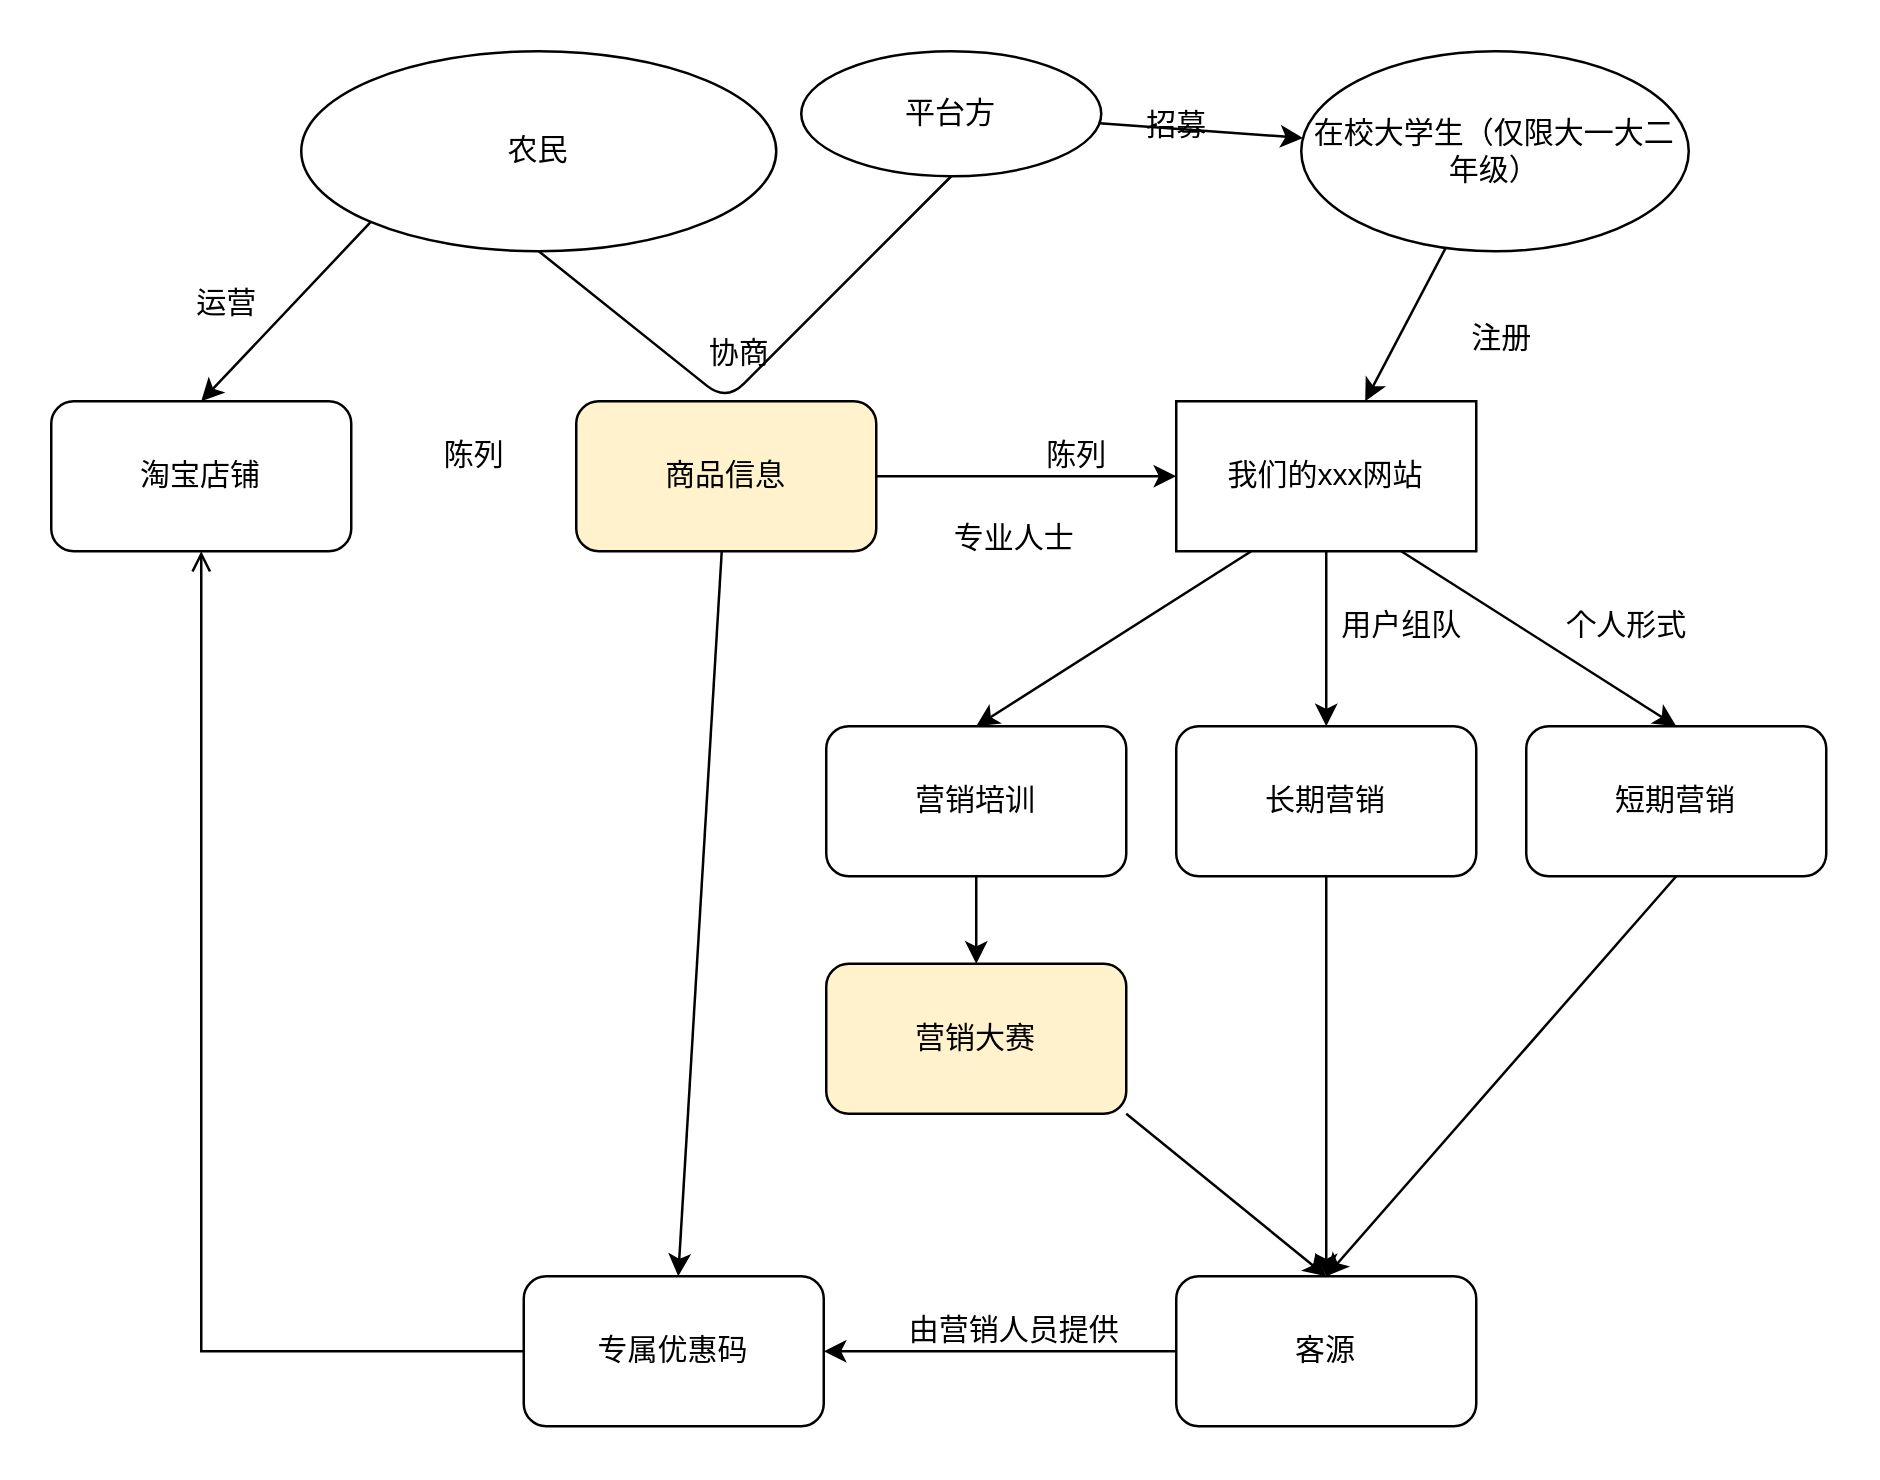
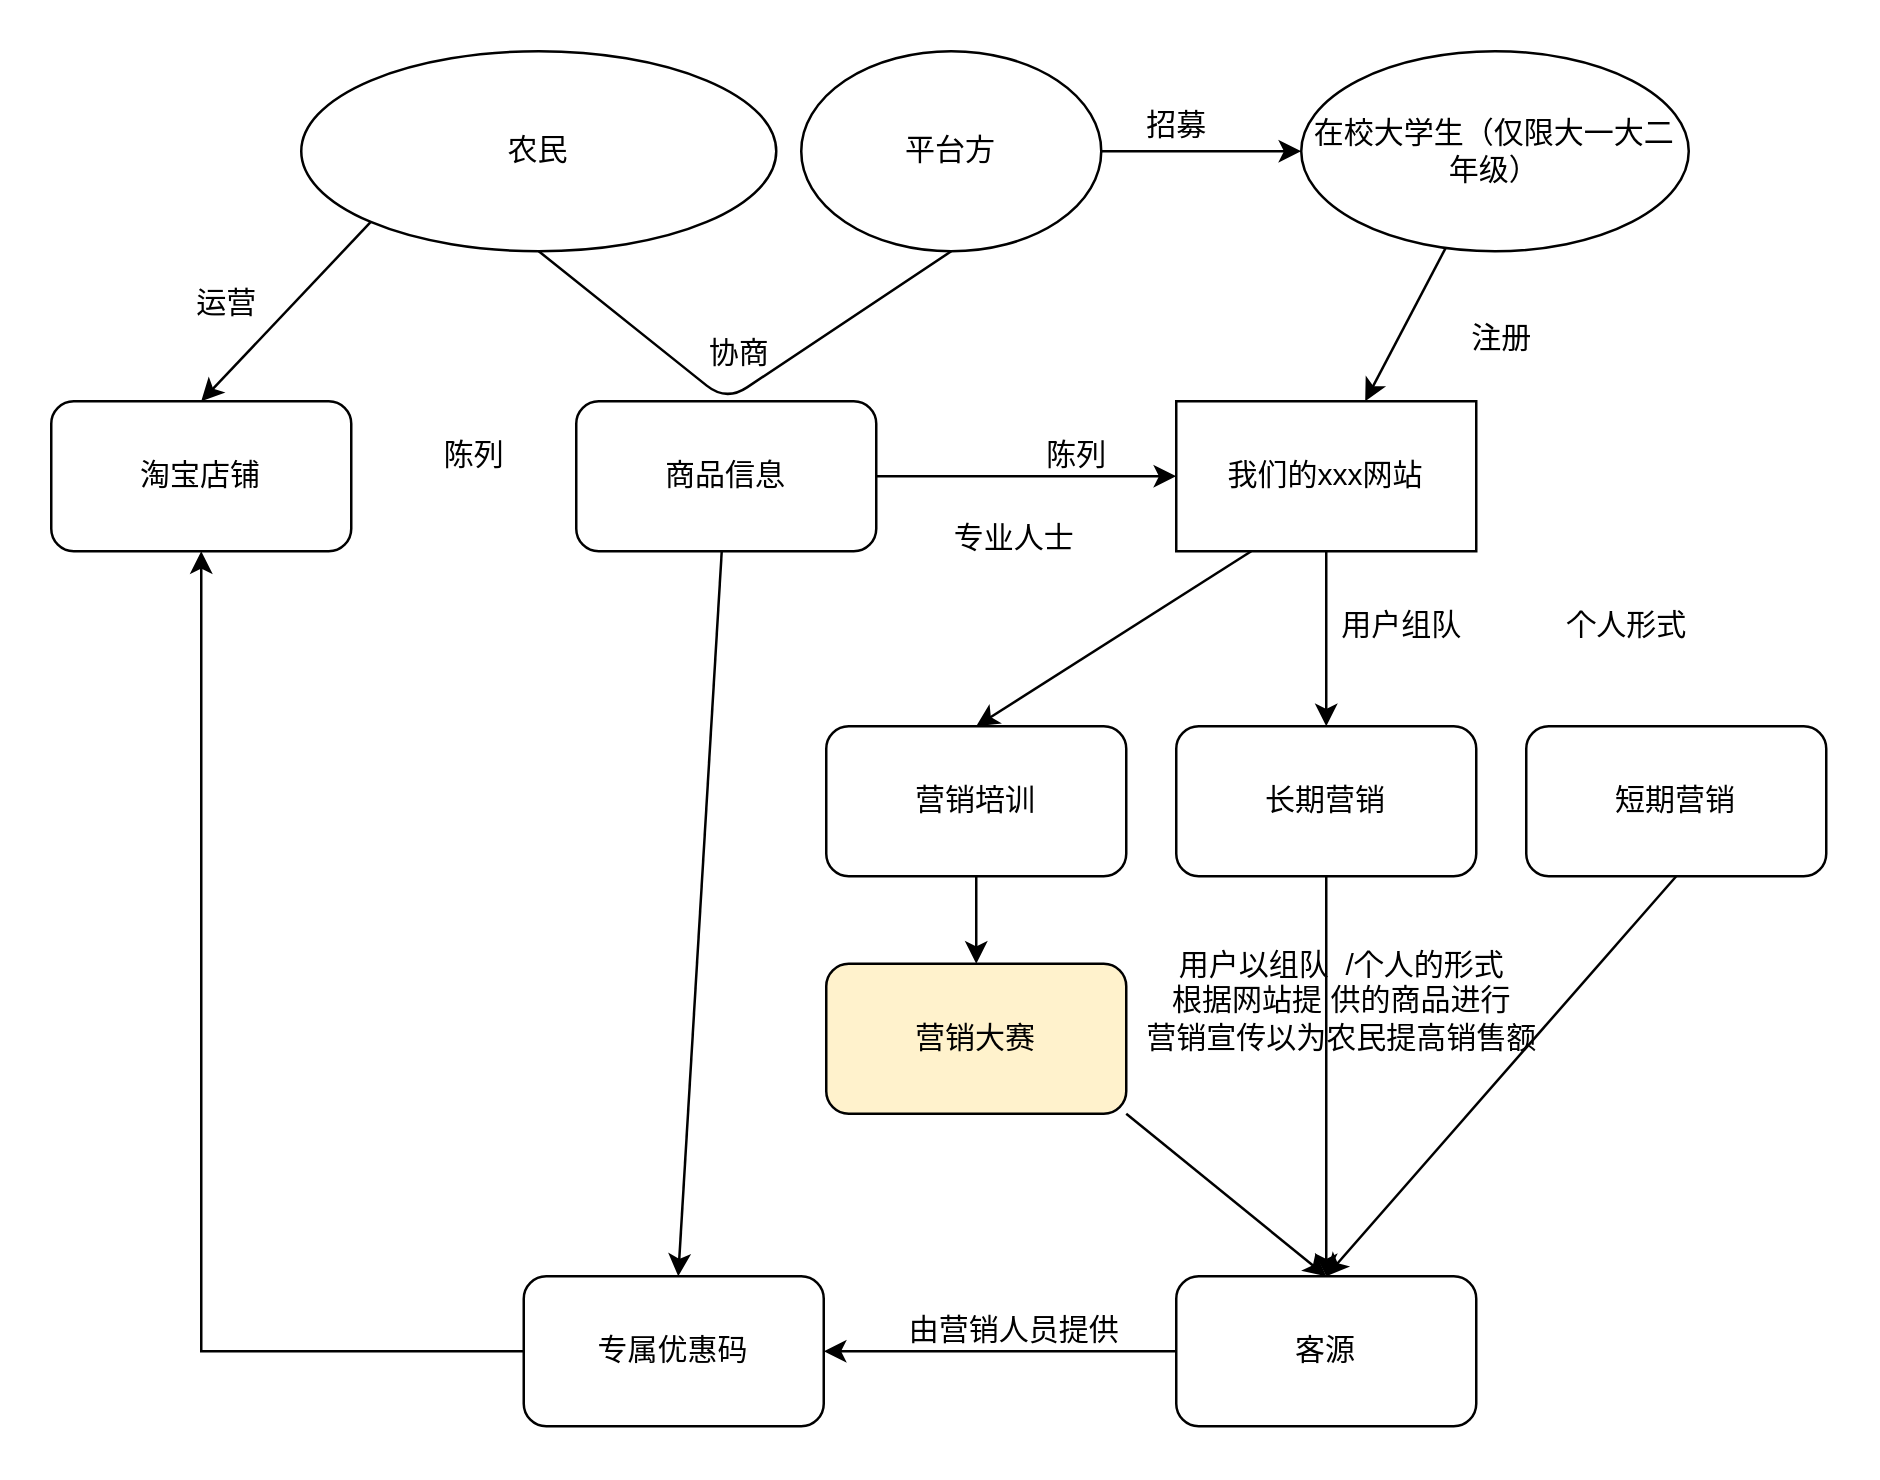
(951, 114) -> (951, 151)
(726, 476) -> (726, 476)
(201, 565) -> (201, 569)
(1532, 634) -> none
none -> (1341, 1001)
